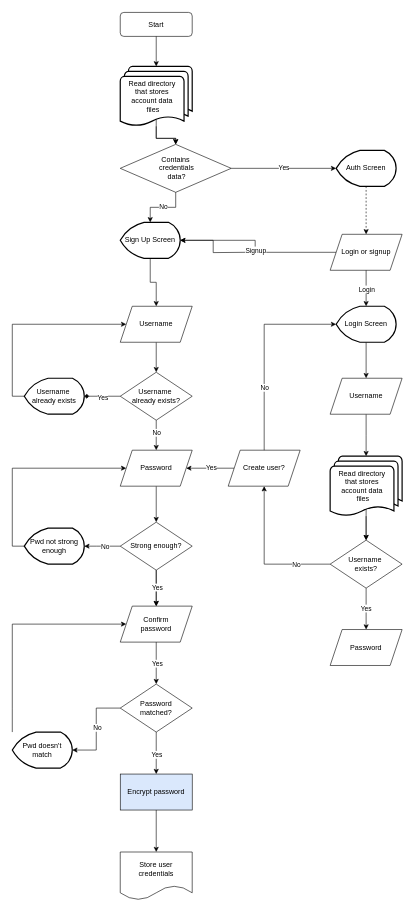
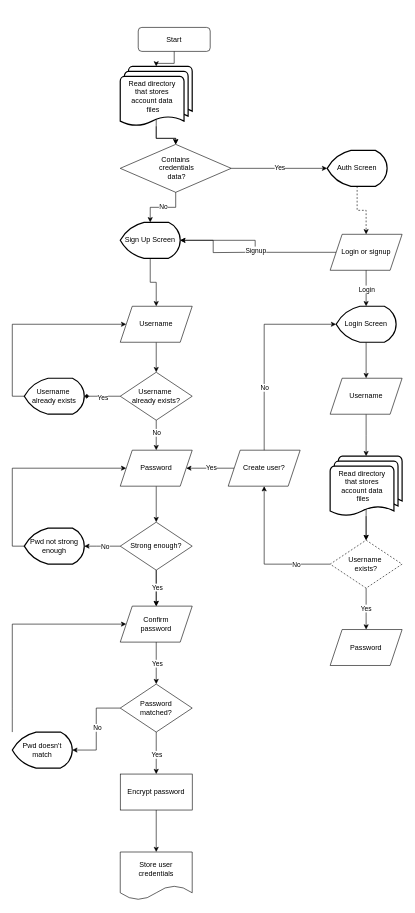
(156, 24) -> (174, 39)
(366, 168) -> (357, 168)
(366, 564) -> (366, 564)
(156, 792) -> (156, 792)
